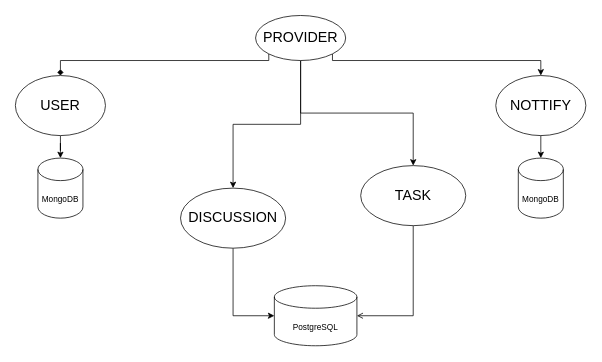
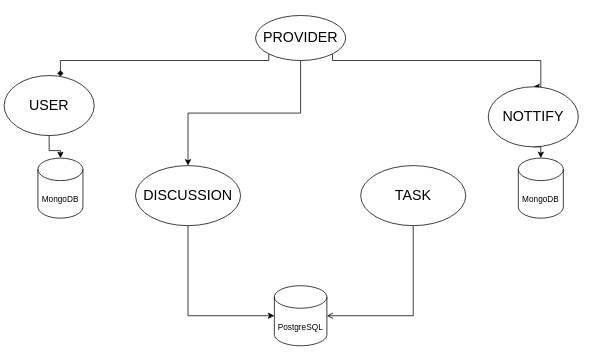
(60, 105) -> (49, 105)
(540, 105) -> (533, 117)
(413, 135) -> none
(233, 218) -> (188, 195)
(315, 315) -> (300, 315)
